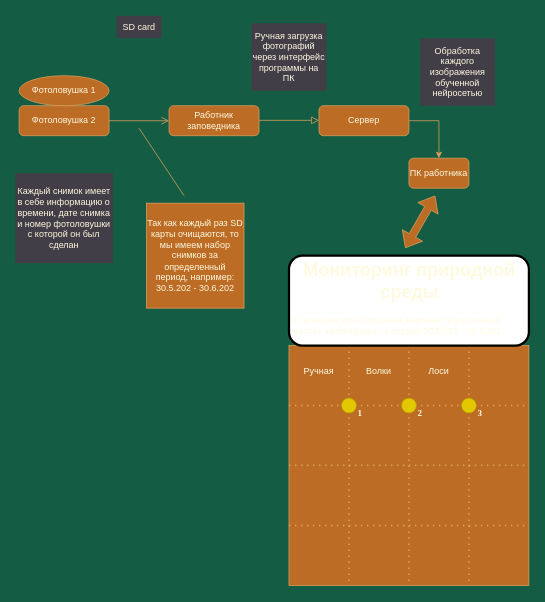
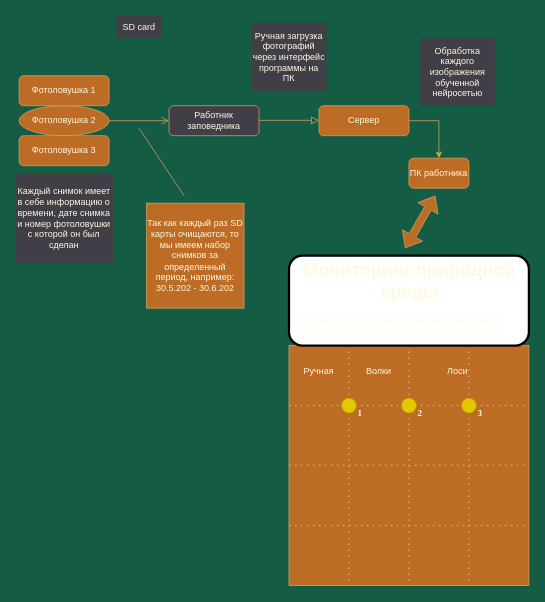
(64, 90) -> (64, 90)
(64, 120) -> (64, 120)
(214, 120) -> (214, 120)
none -> (64, 150)
(439, 372) -> (458, 372)
